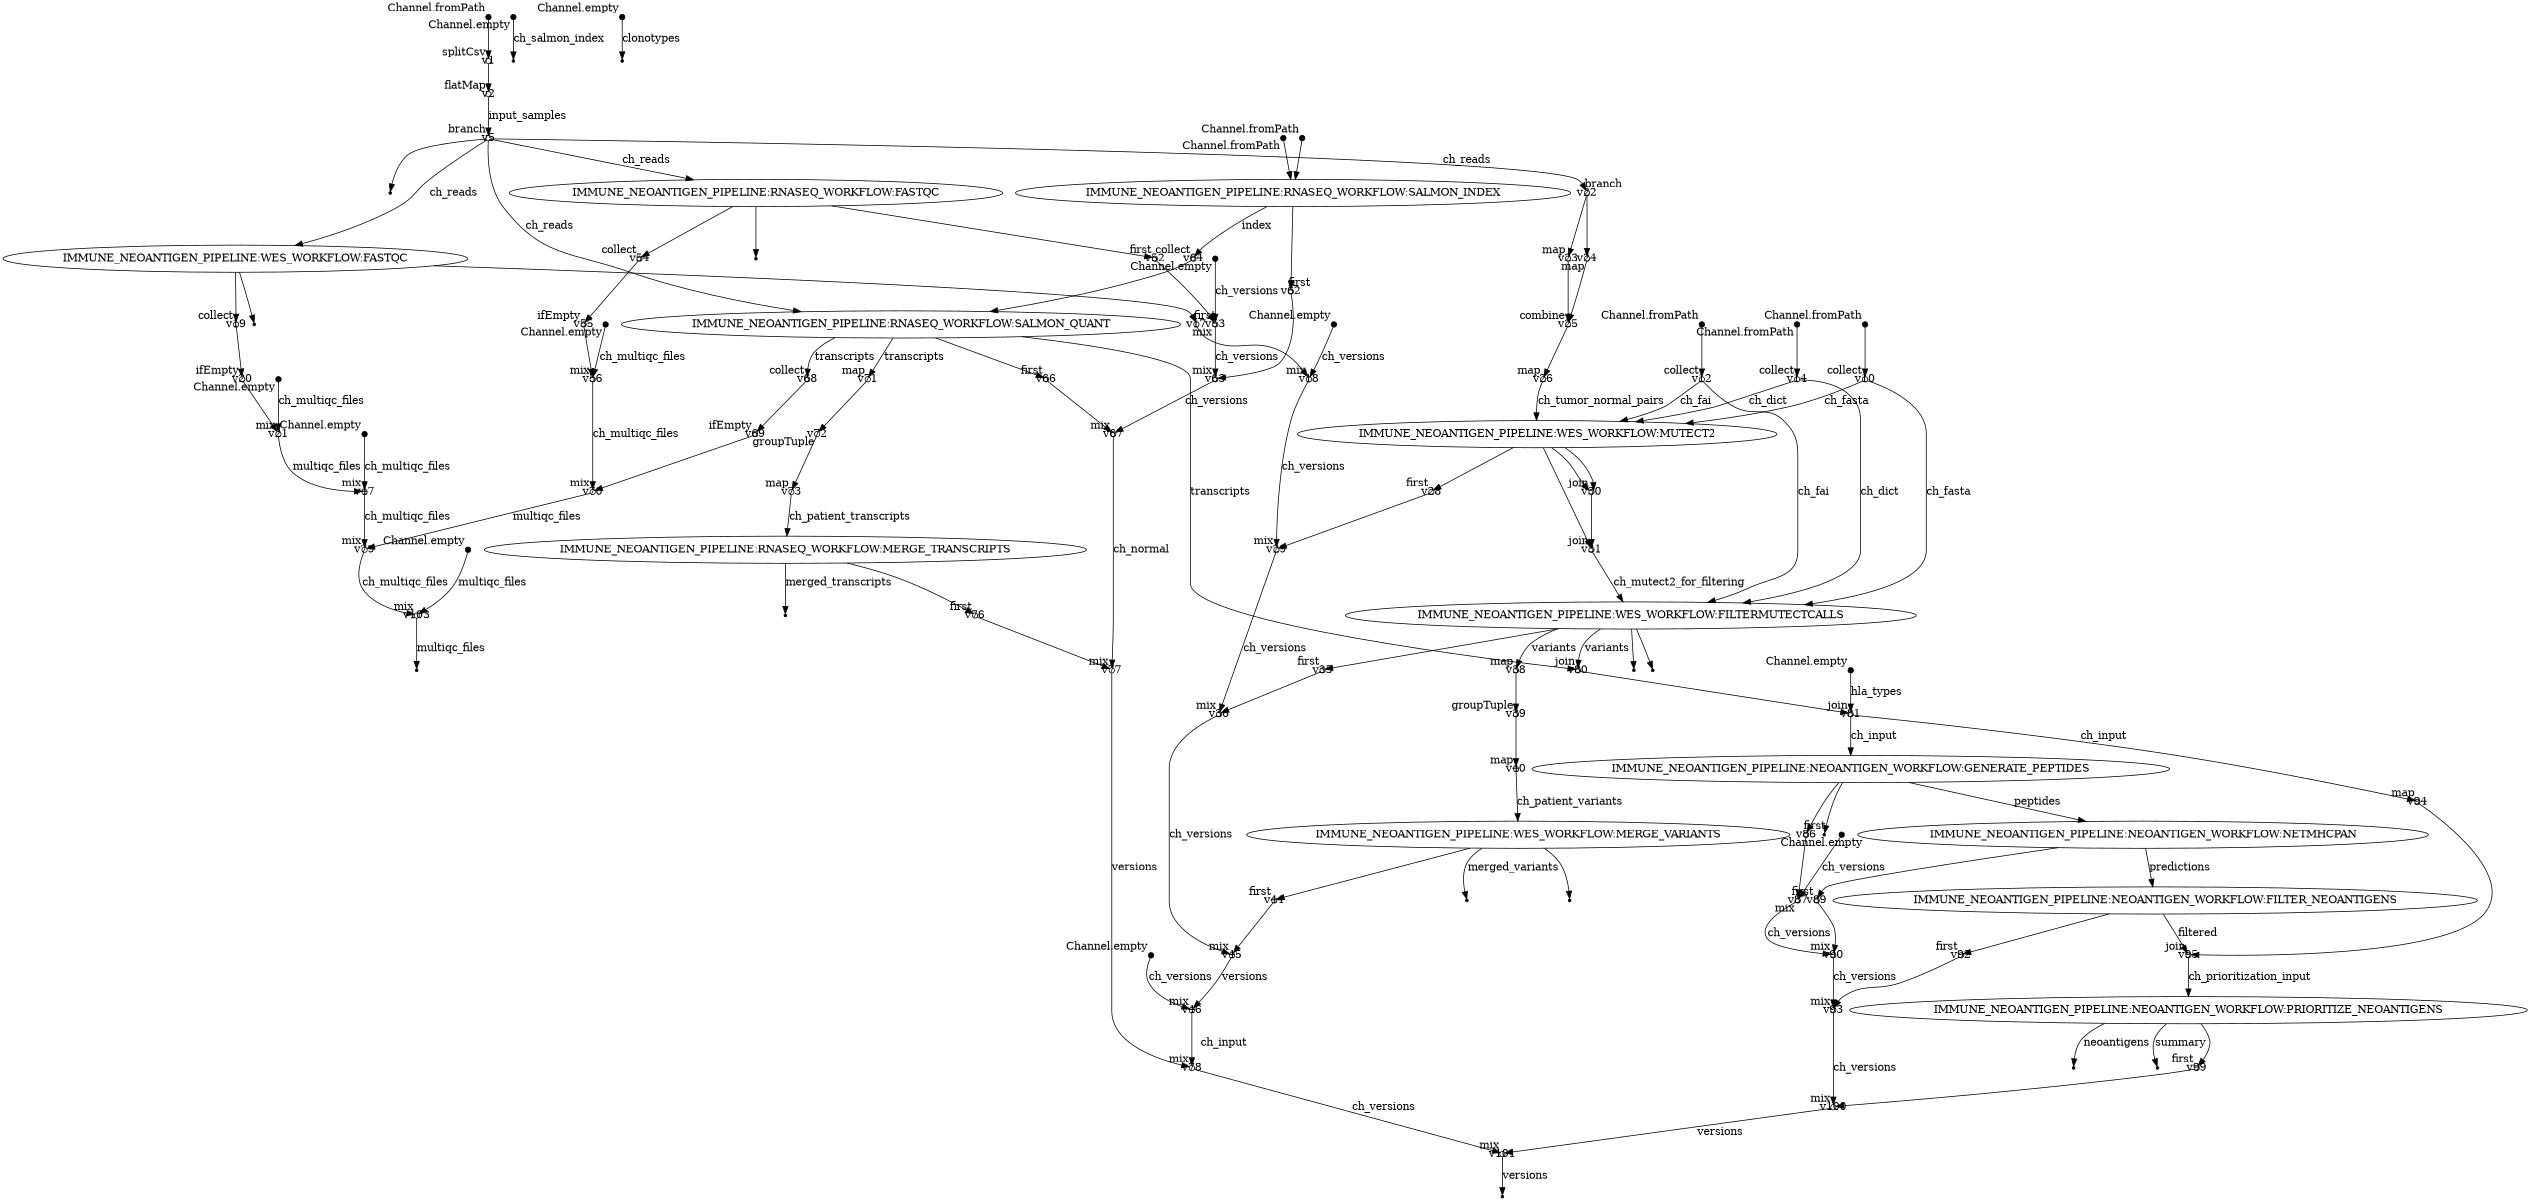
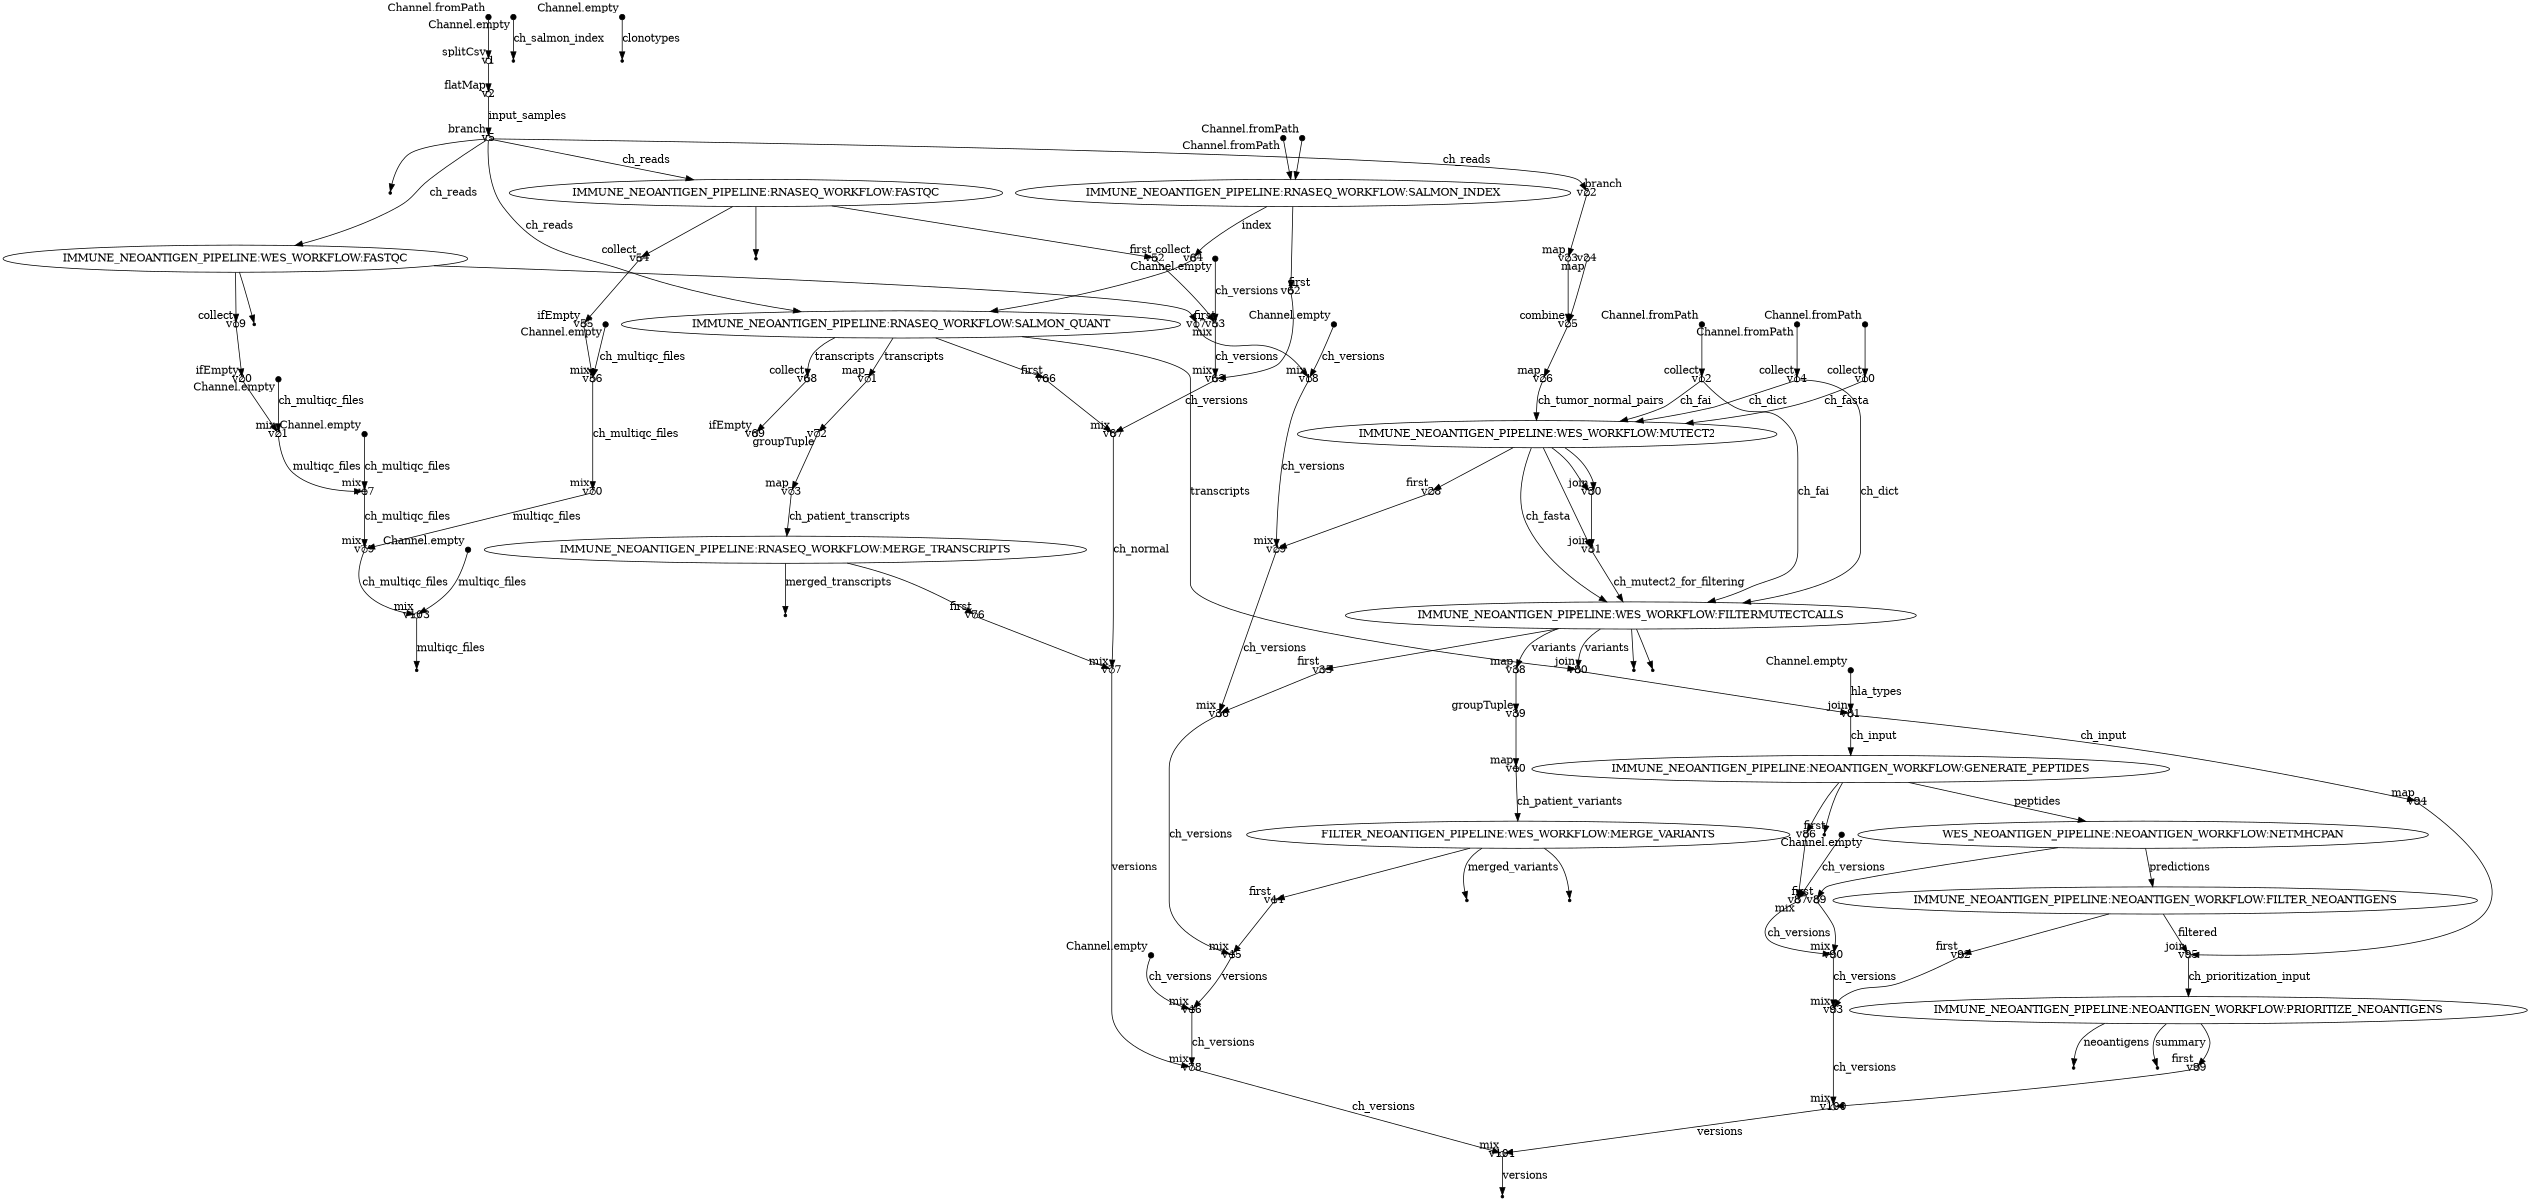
(1587, 222) -> none
(678, 462) -> none
(1926, 516) -> (1533, 536)
(1518, 835) -> (1518, 835)
(2143, 835) -> (2143, 835)
(1224, 1043) -> (1224, 1043)
